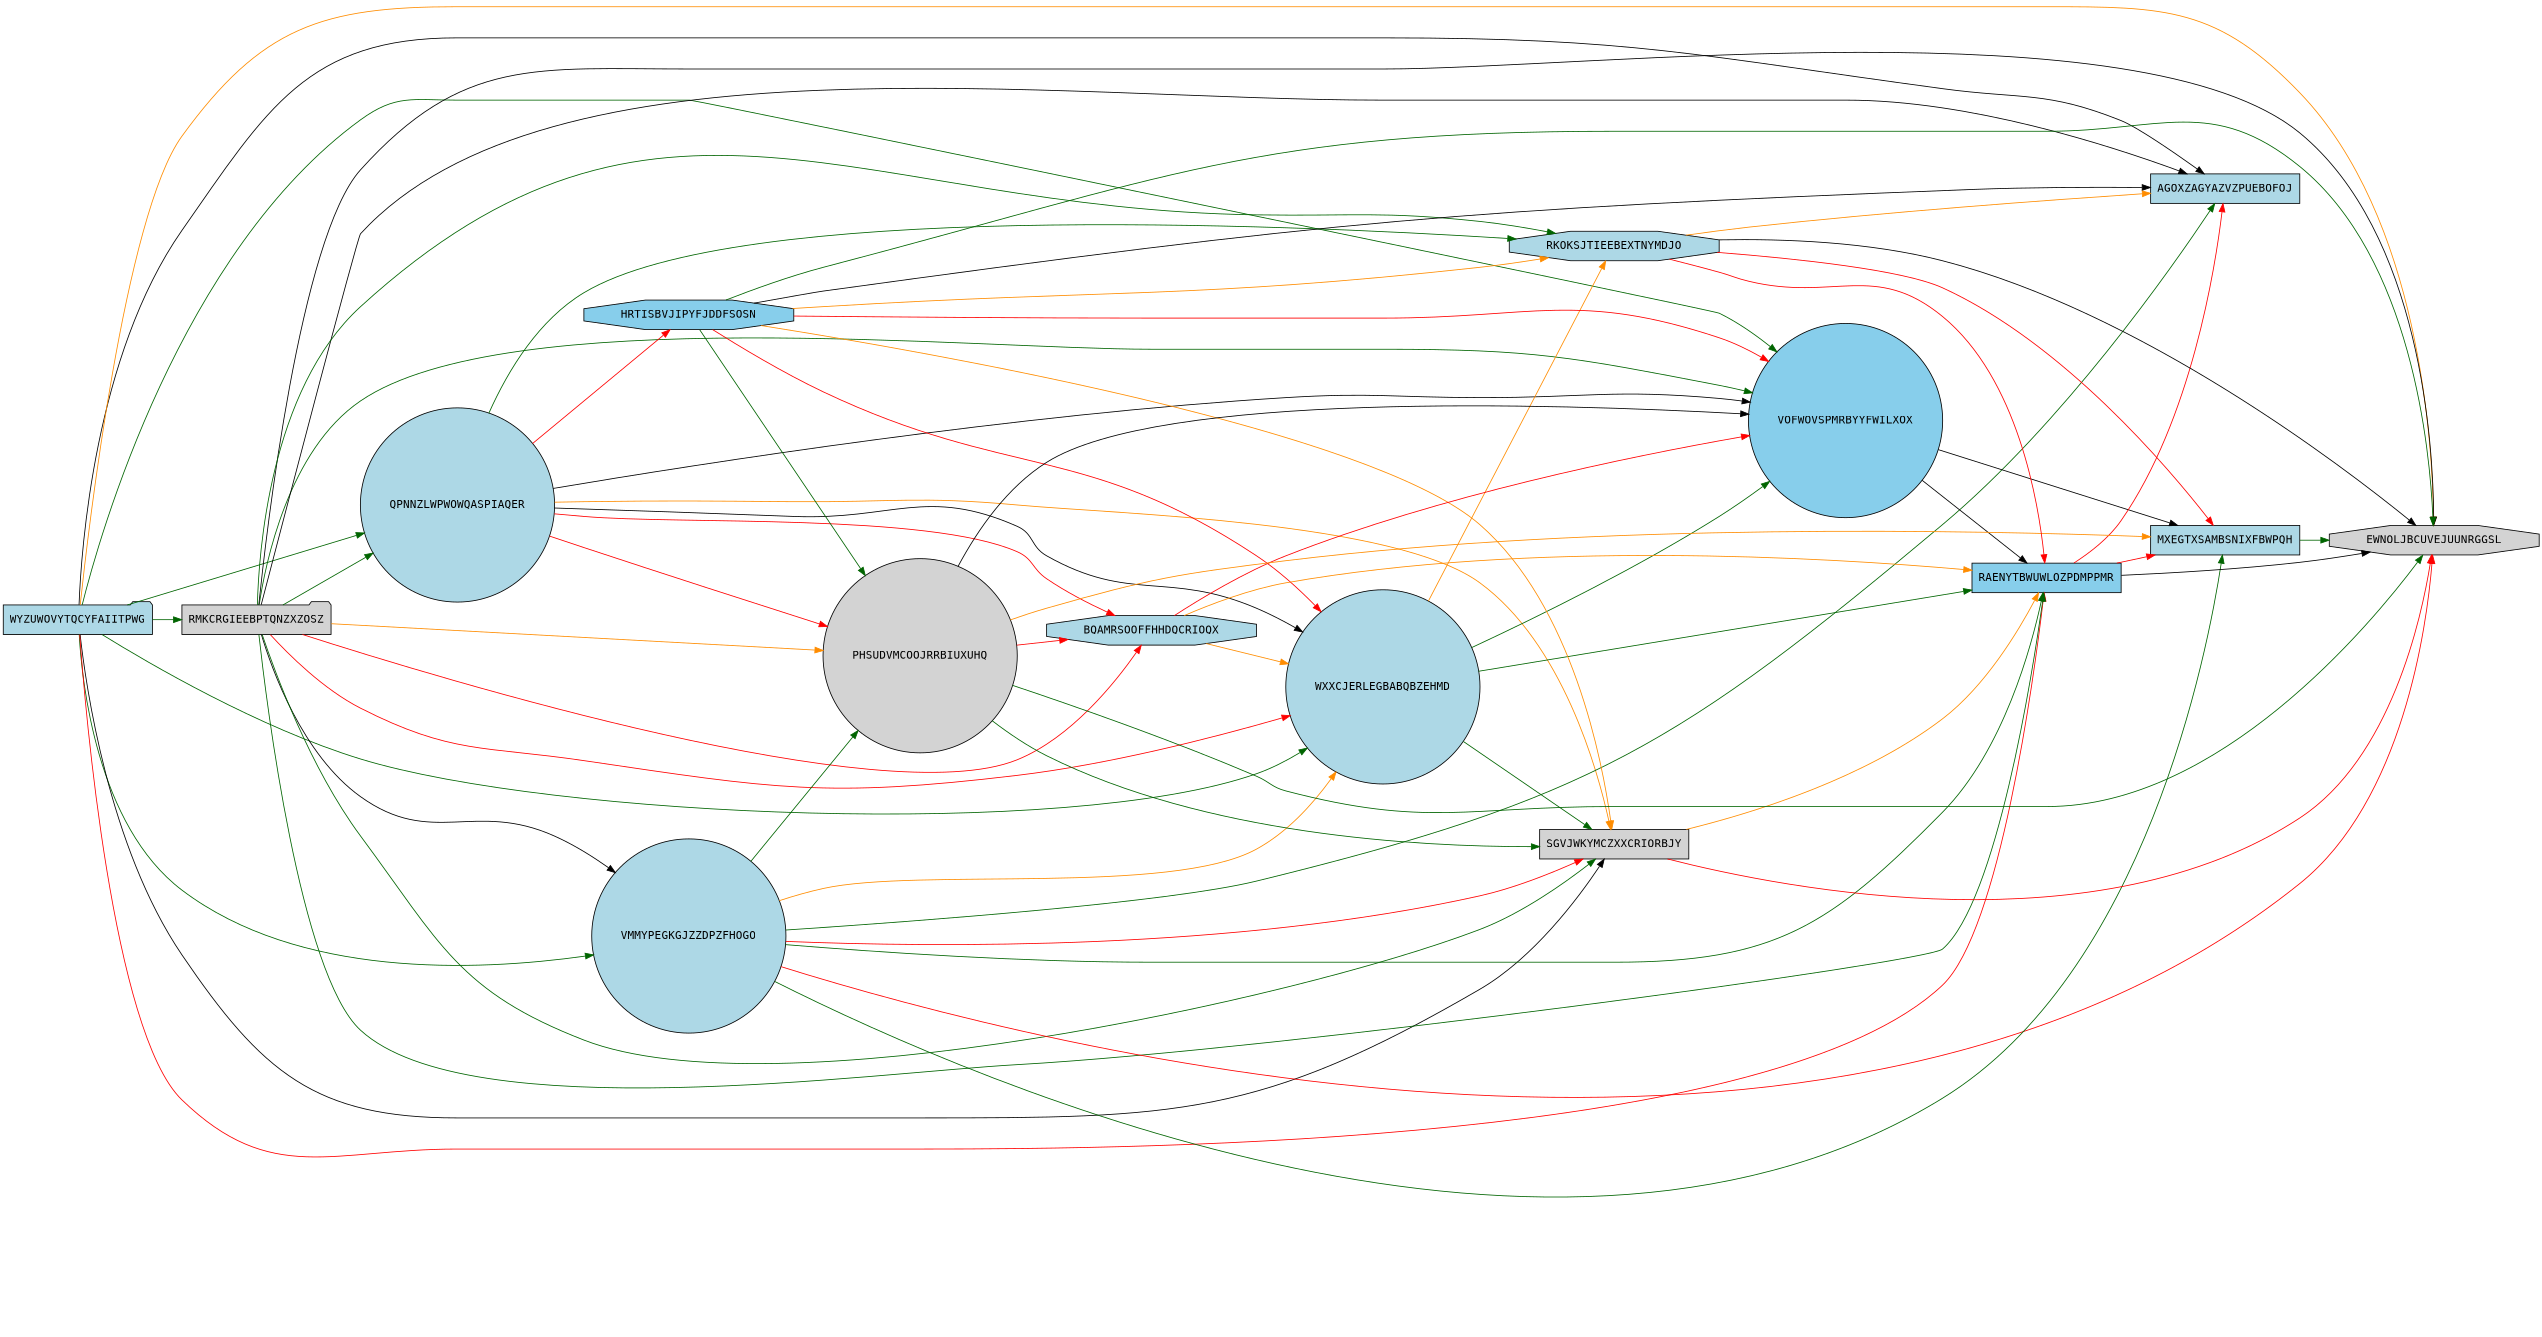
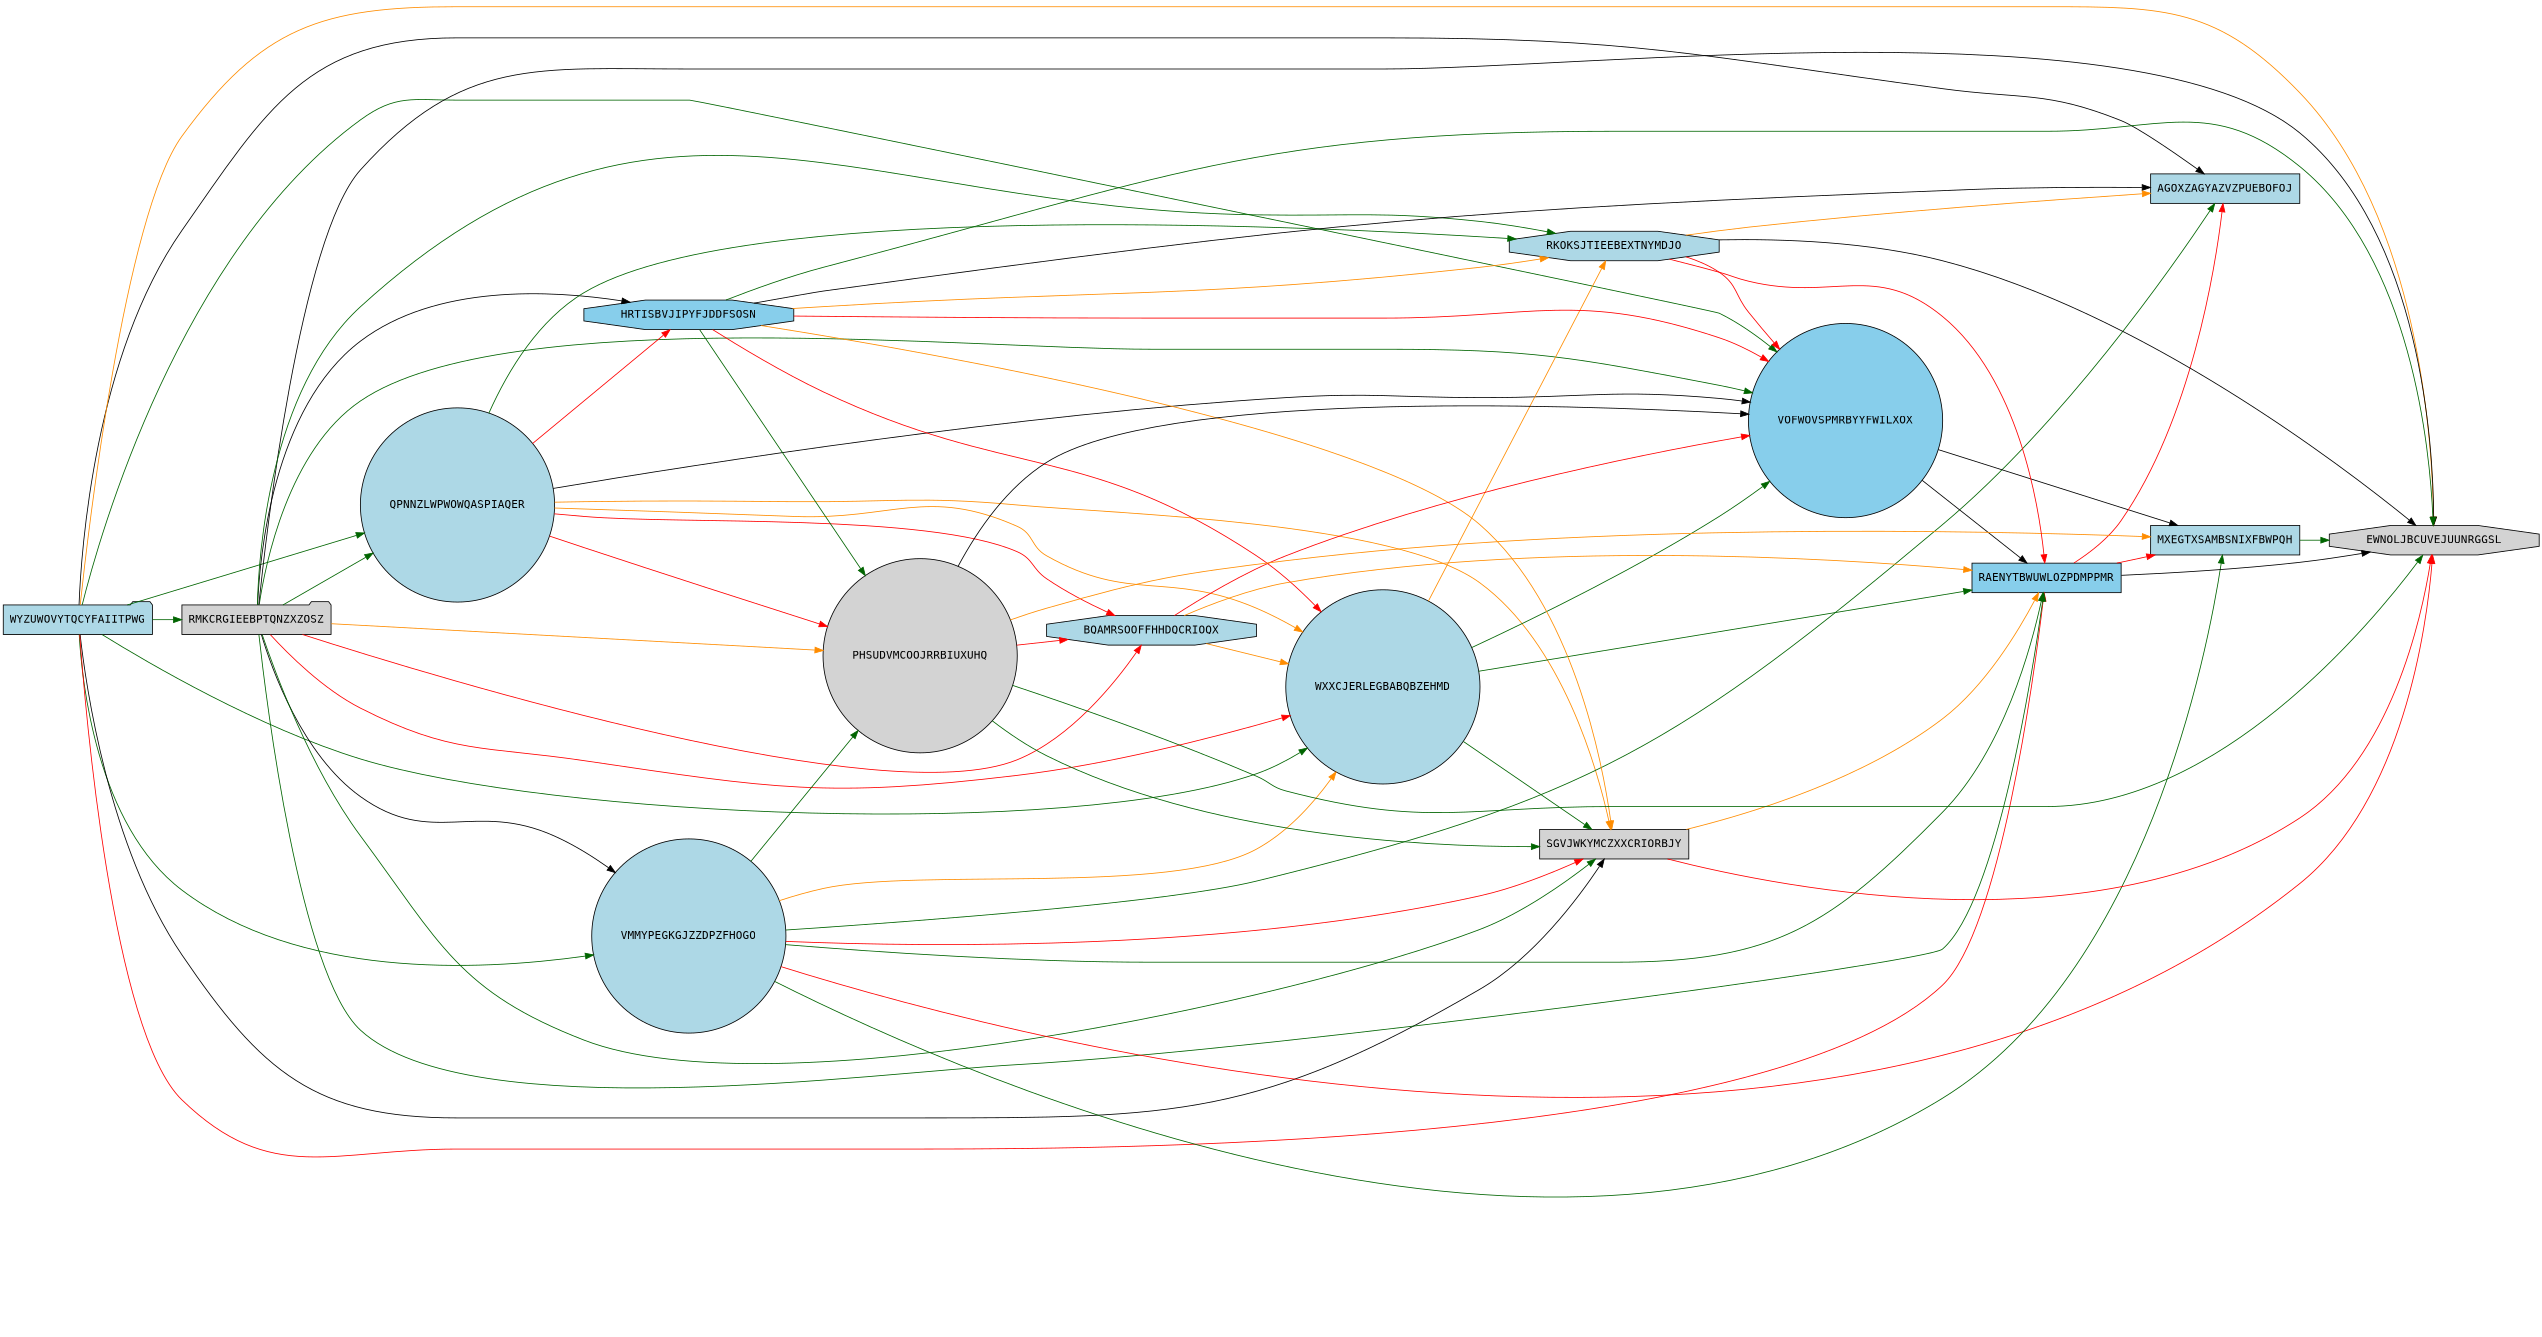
(1066, 91) -> (353, 348)
(1998, 319) -> (1736, 292)
(939, 507) -> (939, 507)
